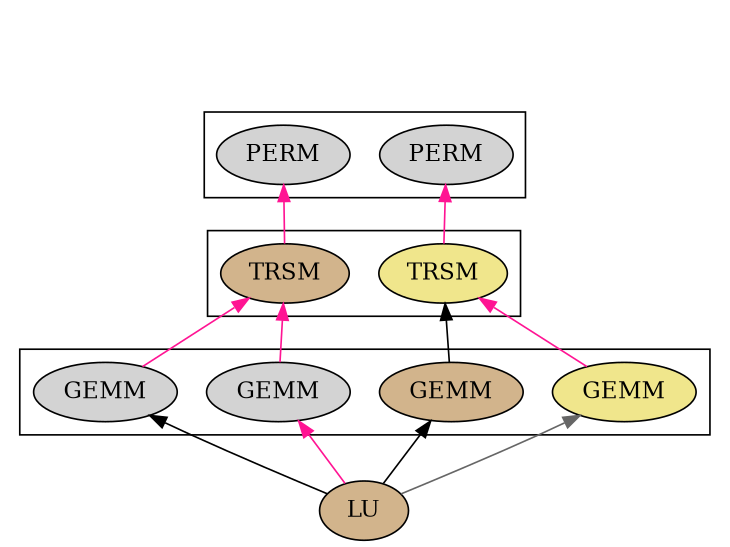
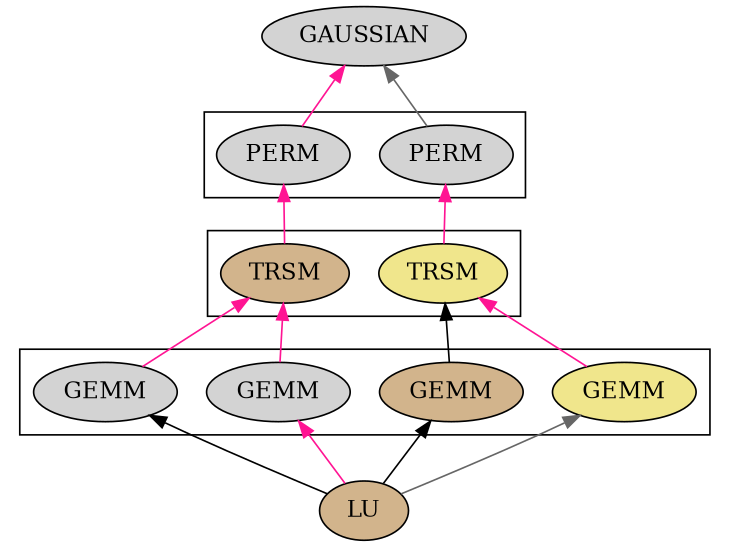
none -> (364, 36)
